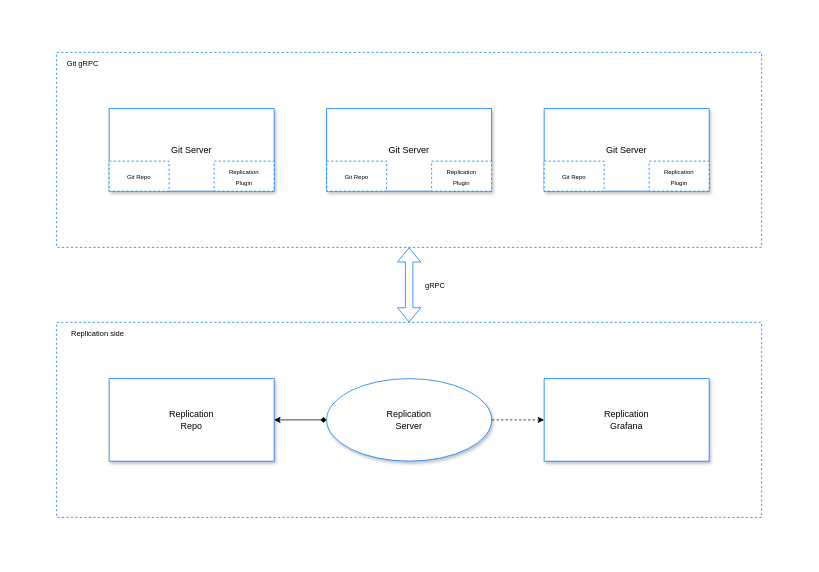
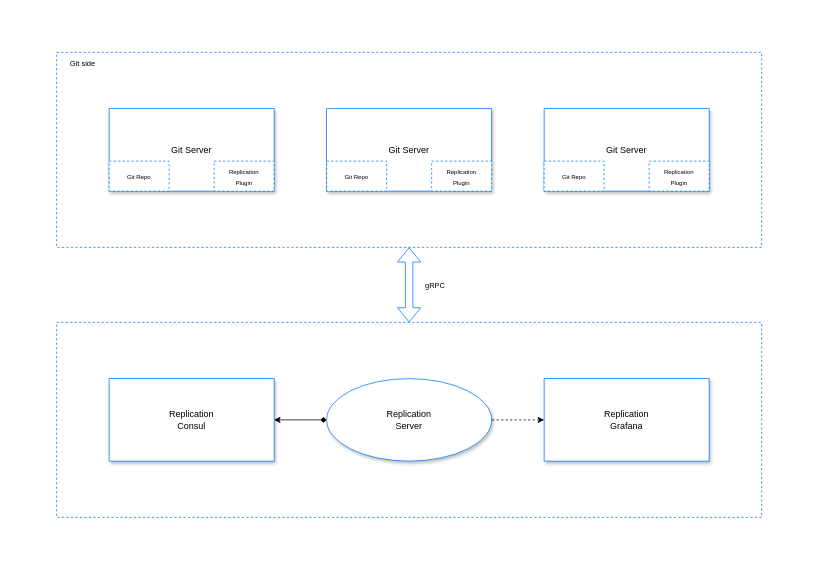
(83, 63) -> (83, 63)
(98, 333) -> none
(192, 420) -> (192, 420)
